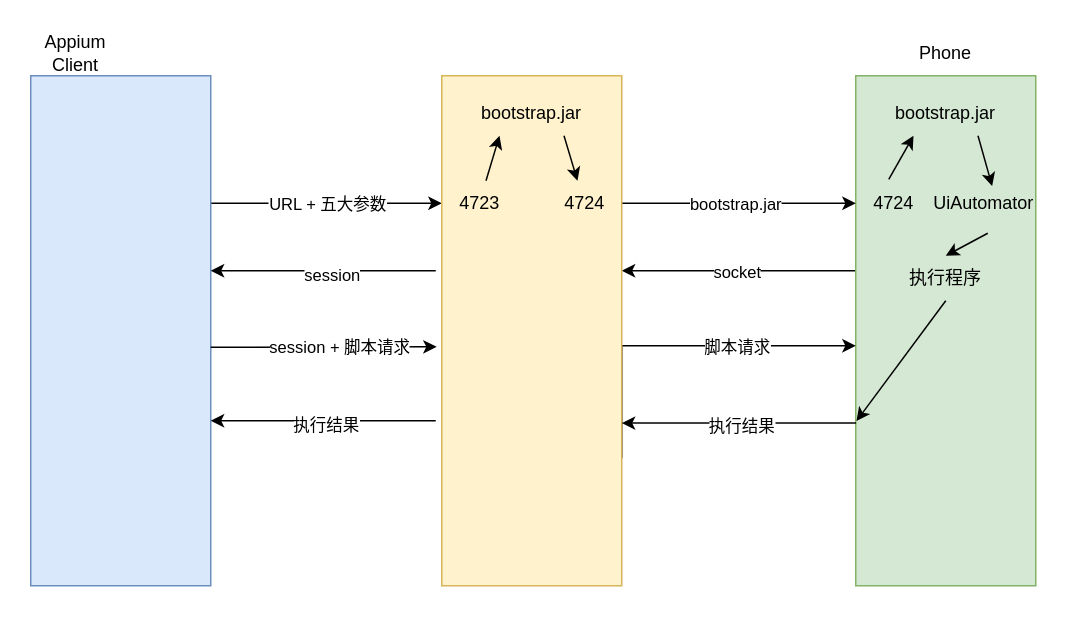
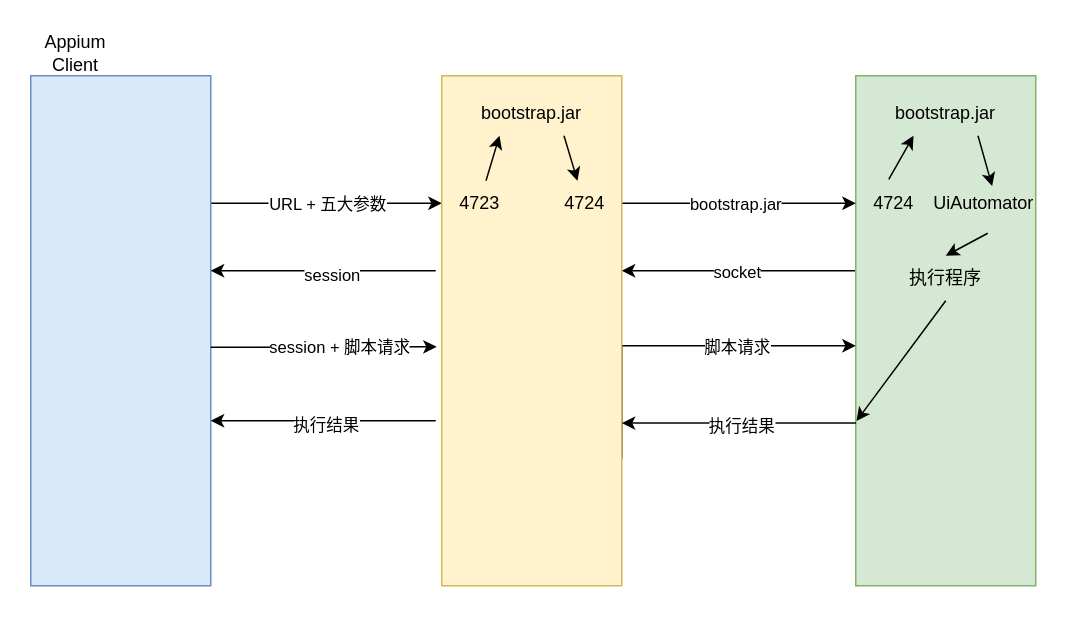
(946, 53) -> none
